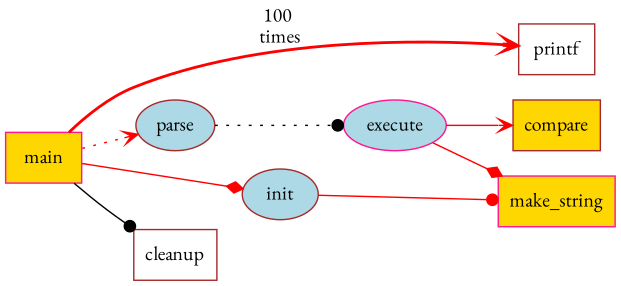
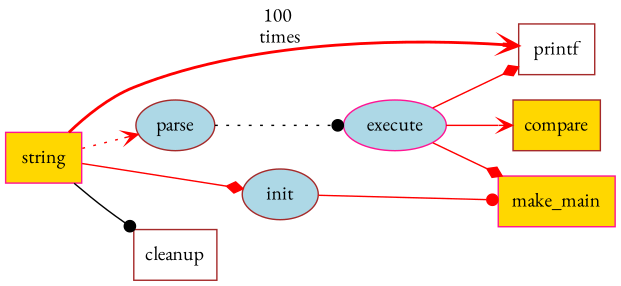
none -> (468, 91)
(44, 158) -> (44, 158)
(557, 201) -> (557, 201)
